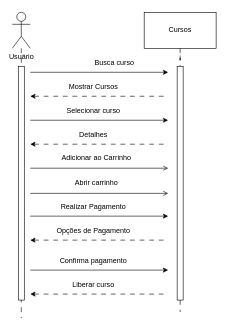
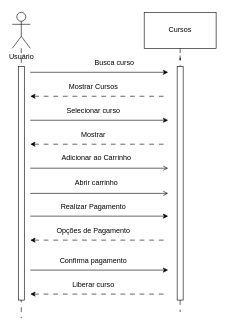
(94, 135) -> (94, 135)
